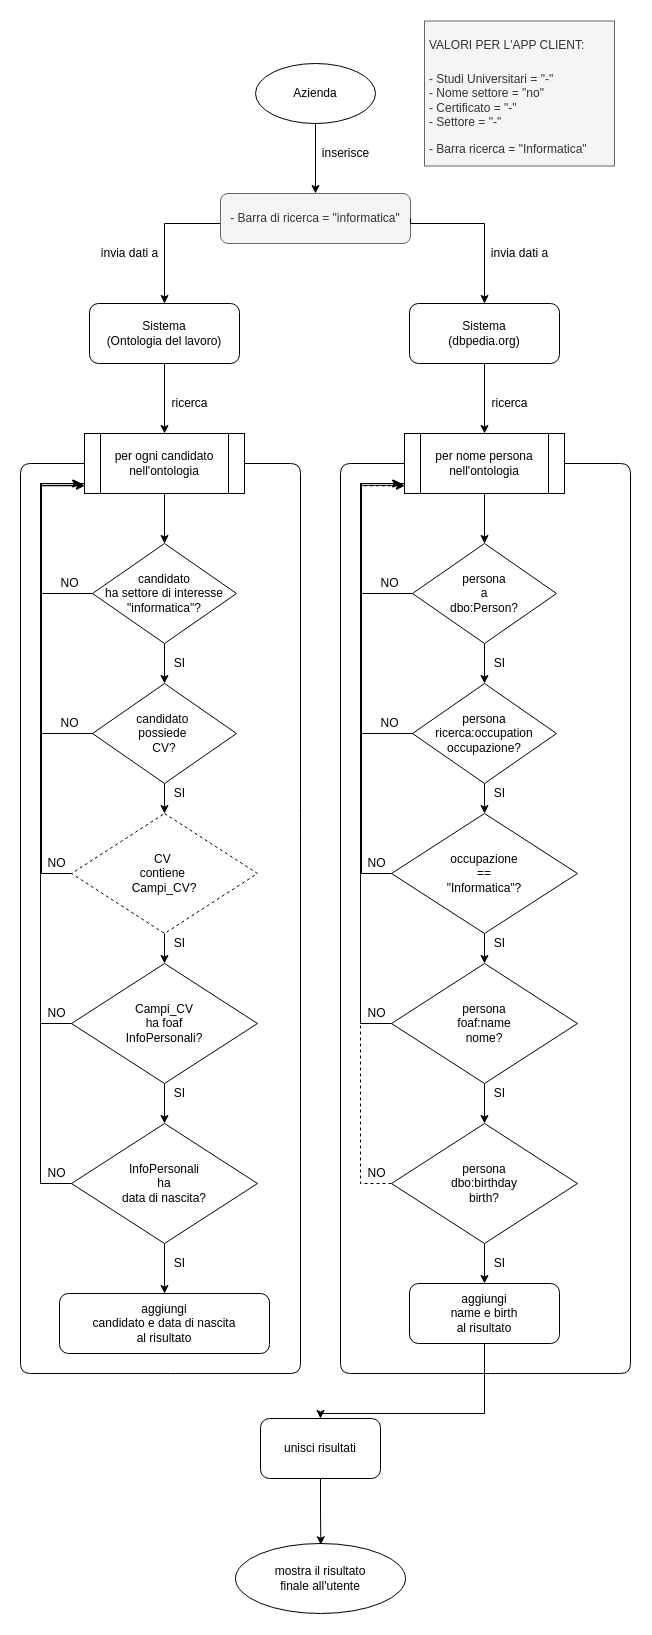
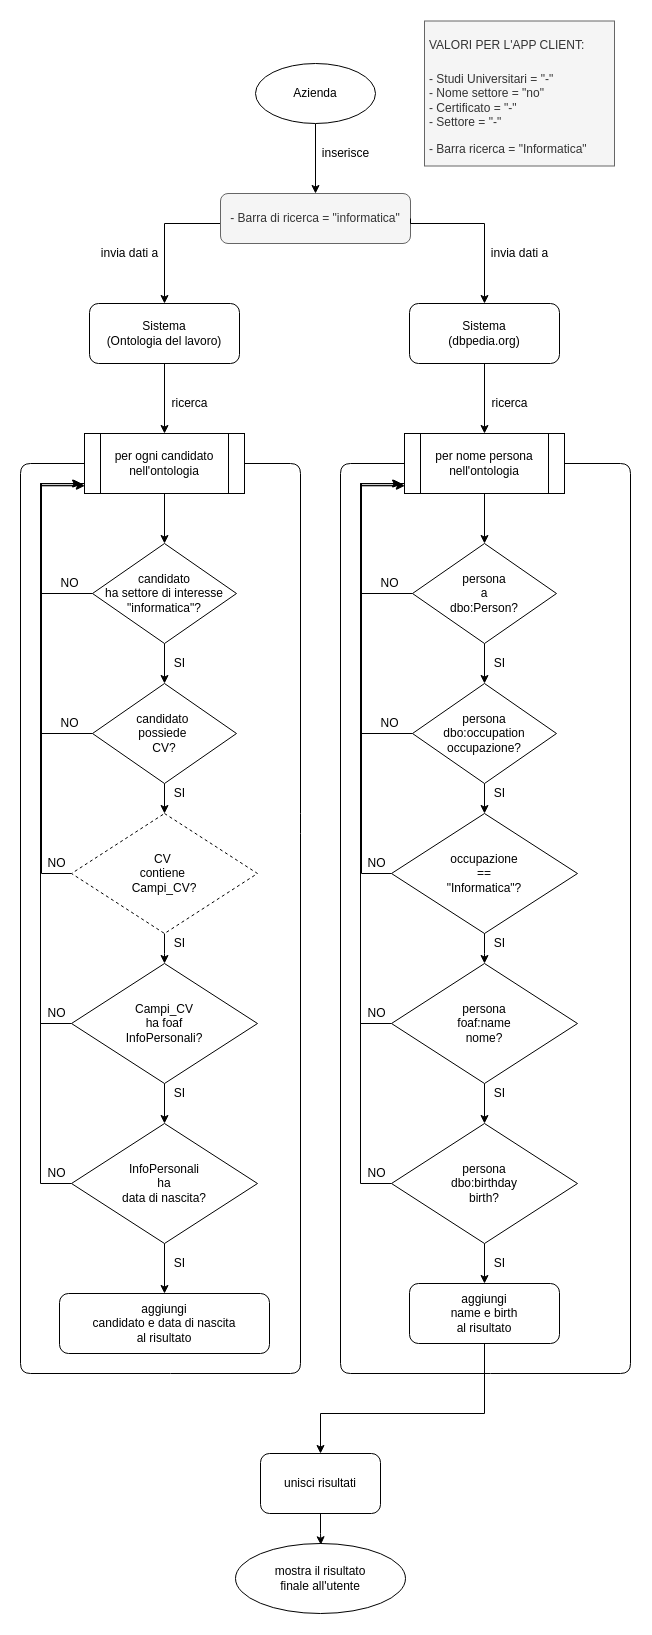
(485, 734) -> (485, 734)
(361, 1119) -> (361, 1119)
(321, 1449) -> (321, 1484)
